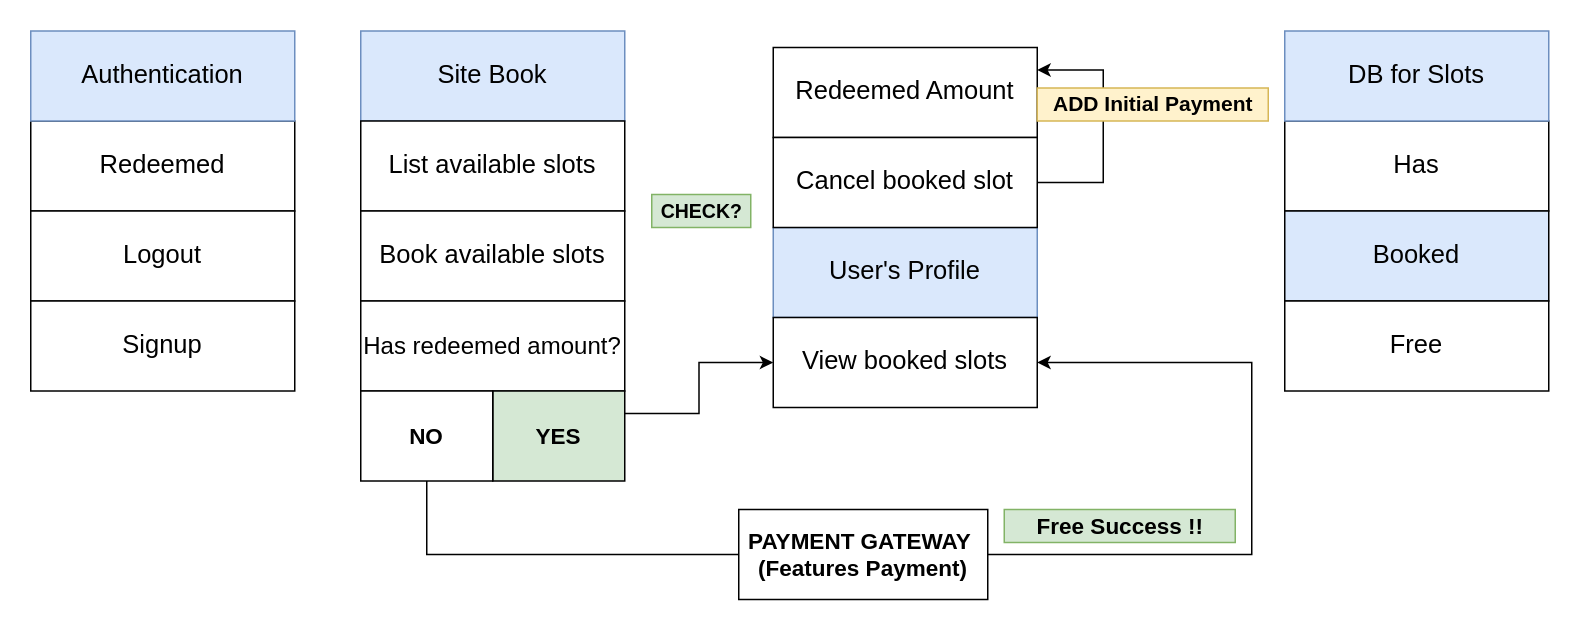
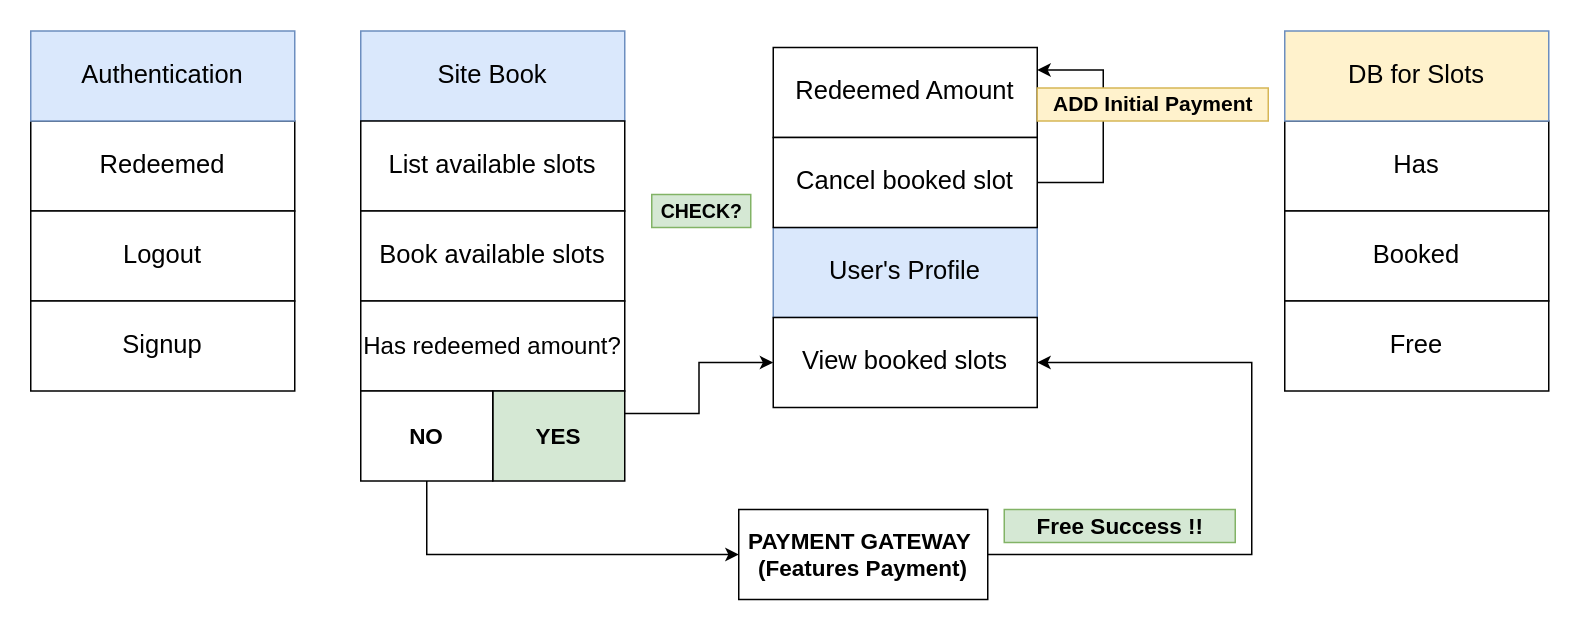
(1417, 76) -> (1417, 76)
(1417, 256) -> (1417, 256)
(731, 554) -> (727, 554)
